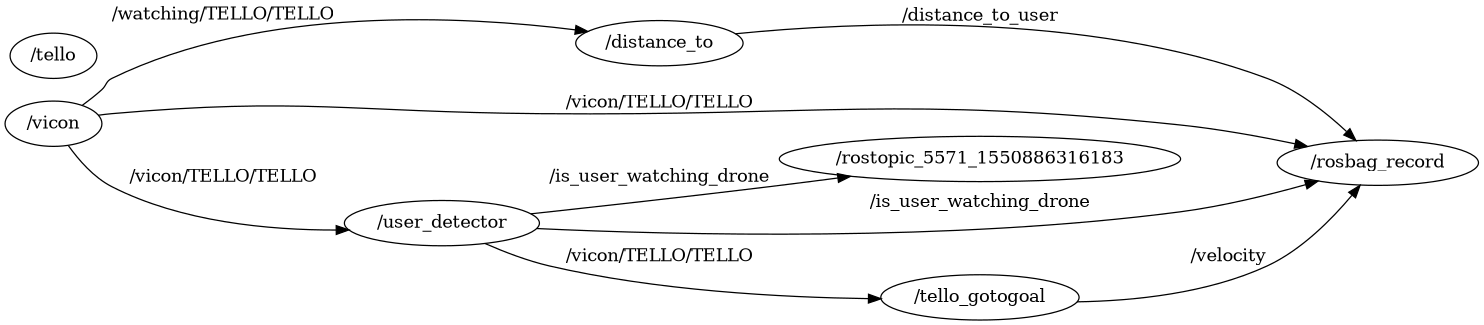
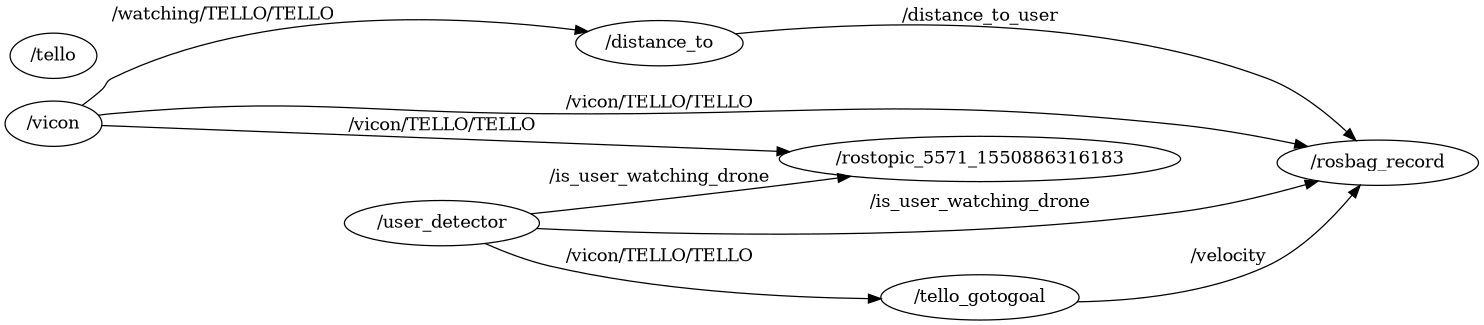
(192, 215) -> (439, 138)
